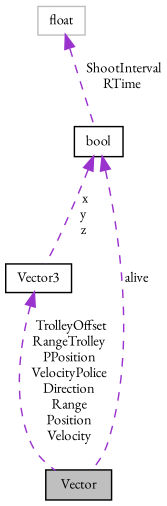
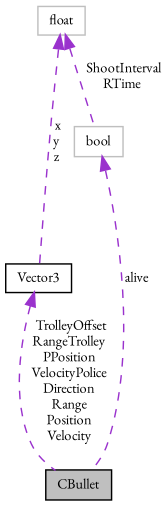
(99, 142) -> (99, 142)
(68, 217) -> (48, 157)
(79, 485) -> (79, 485)
